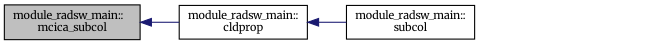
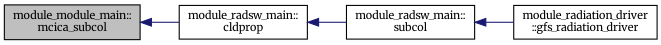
(72, 22) -> (72, 22)
none -> (585, 22)
